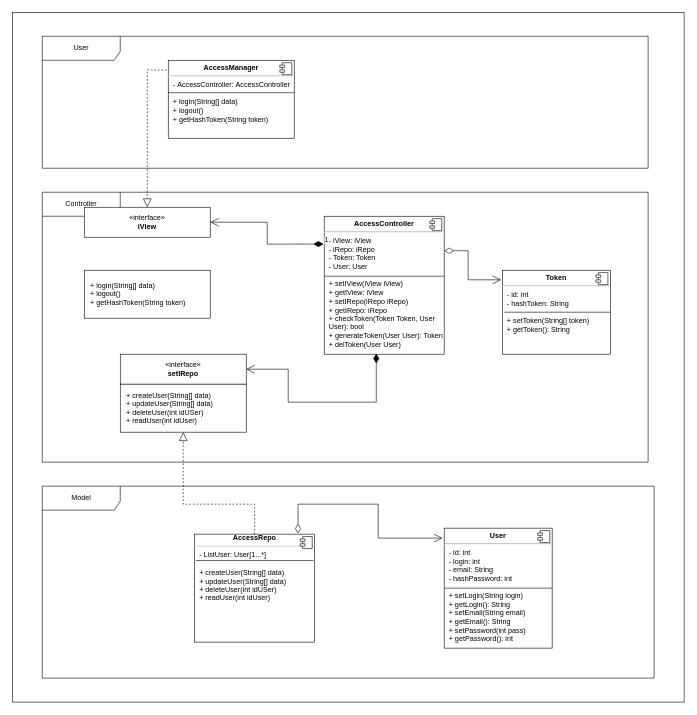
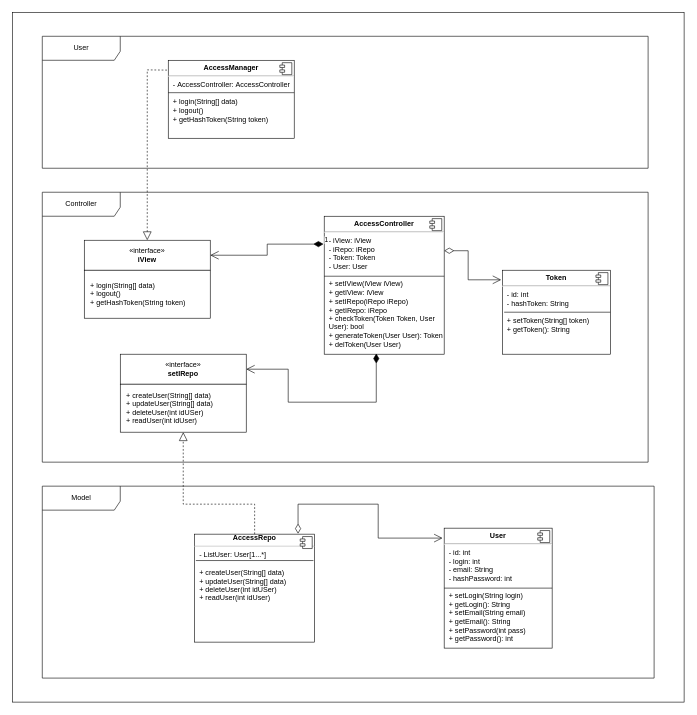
(147, 222) -> (147, 255)
